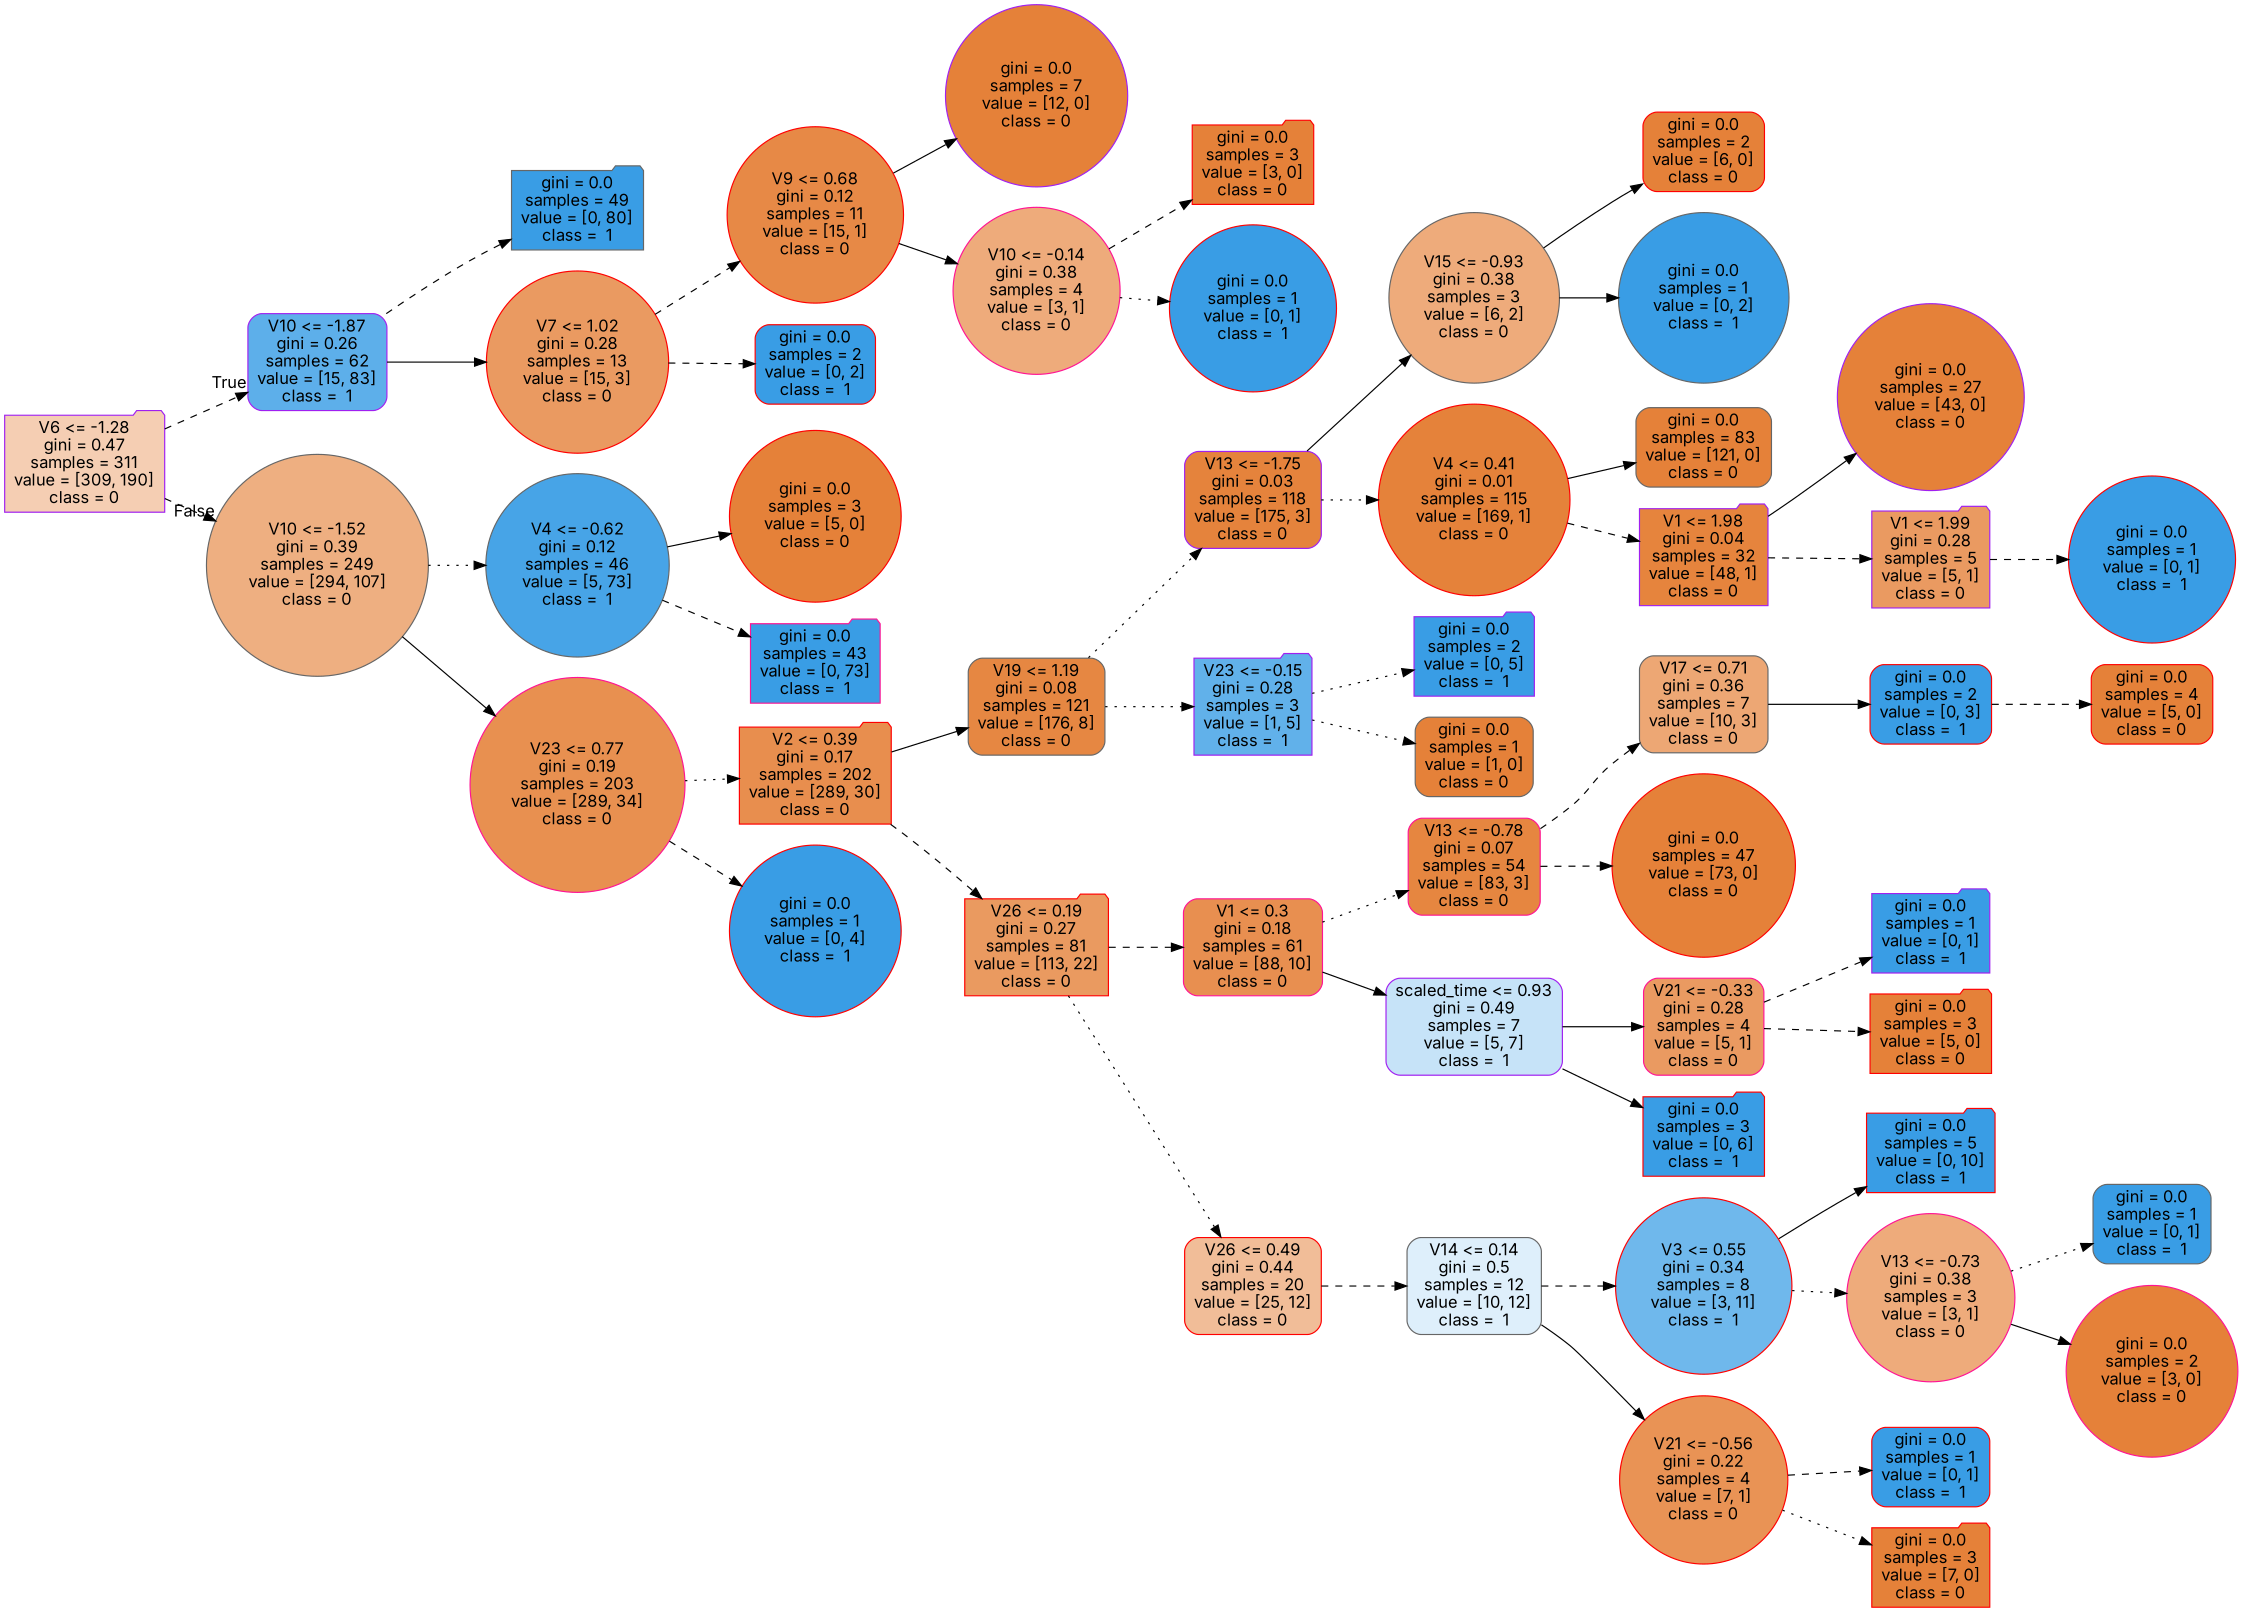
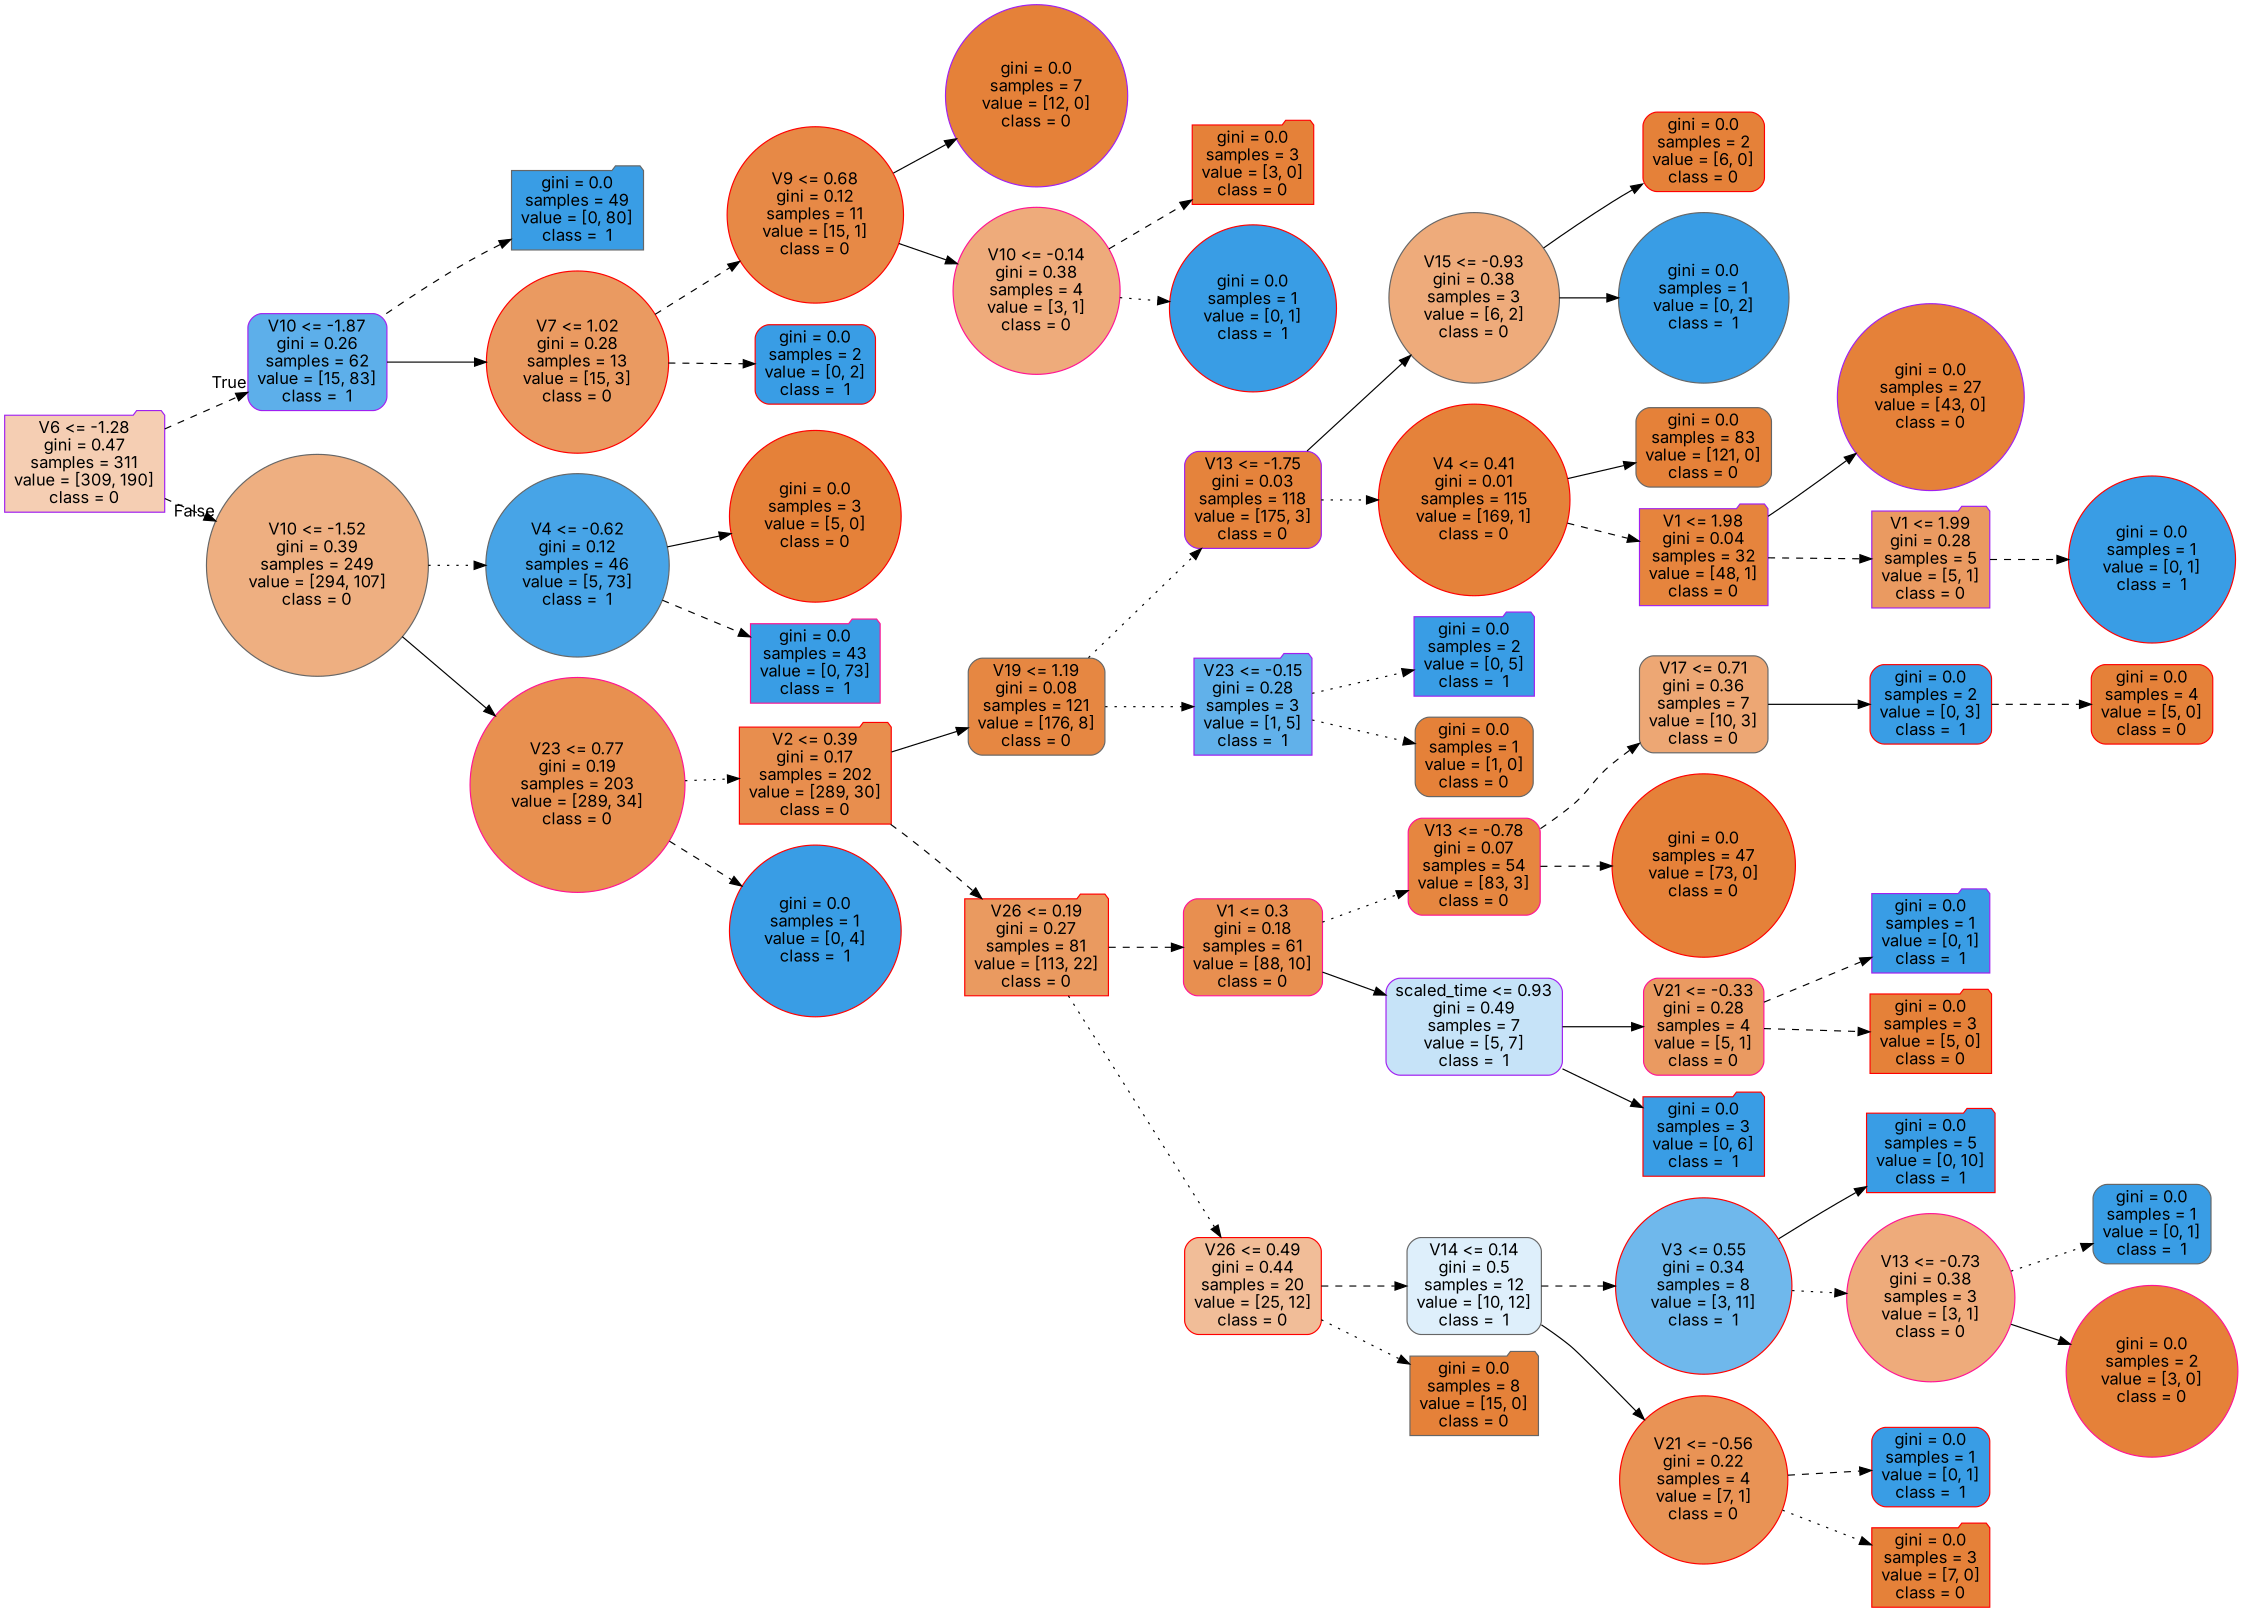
none -> (1474, 1396)
